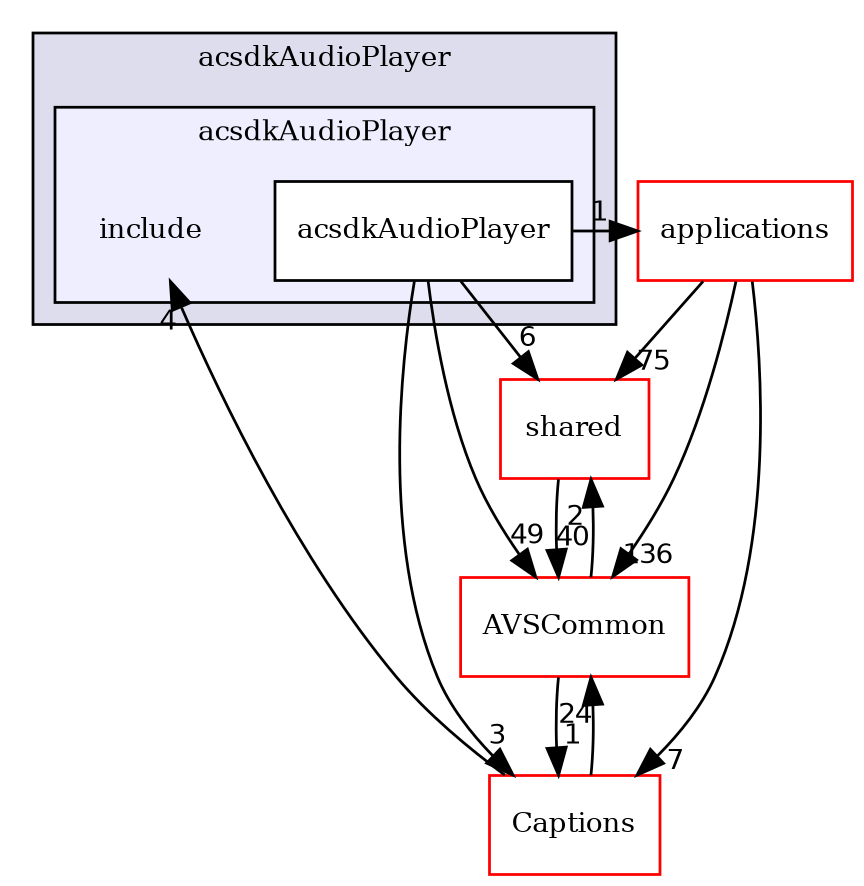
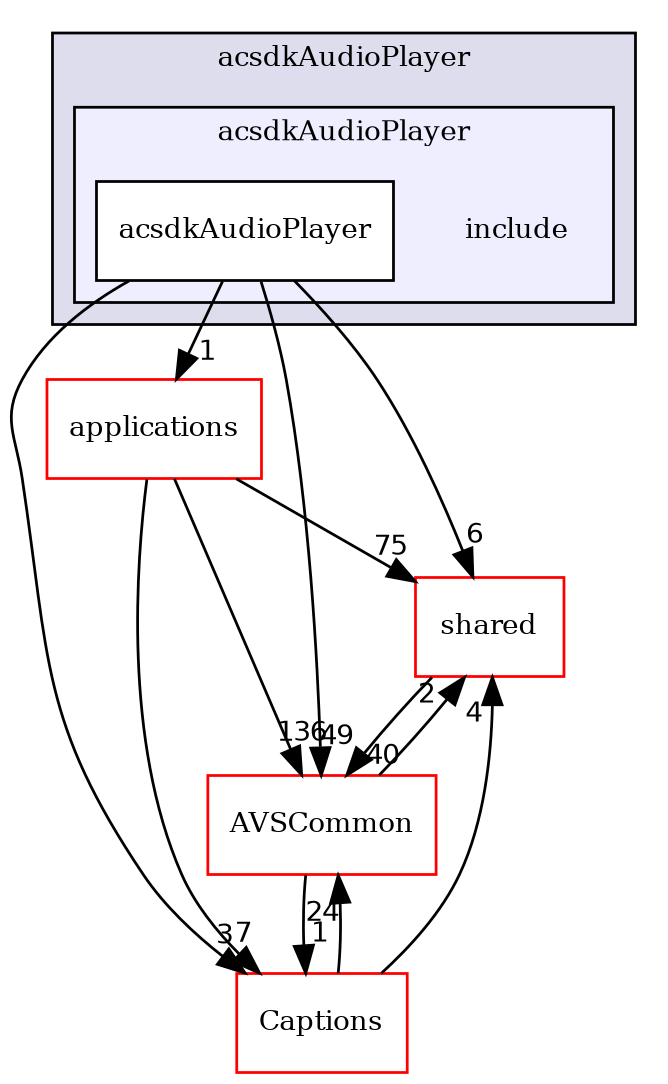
(314, 562) -> (468, 853)
